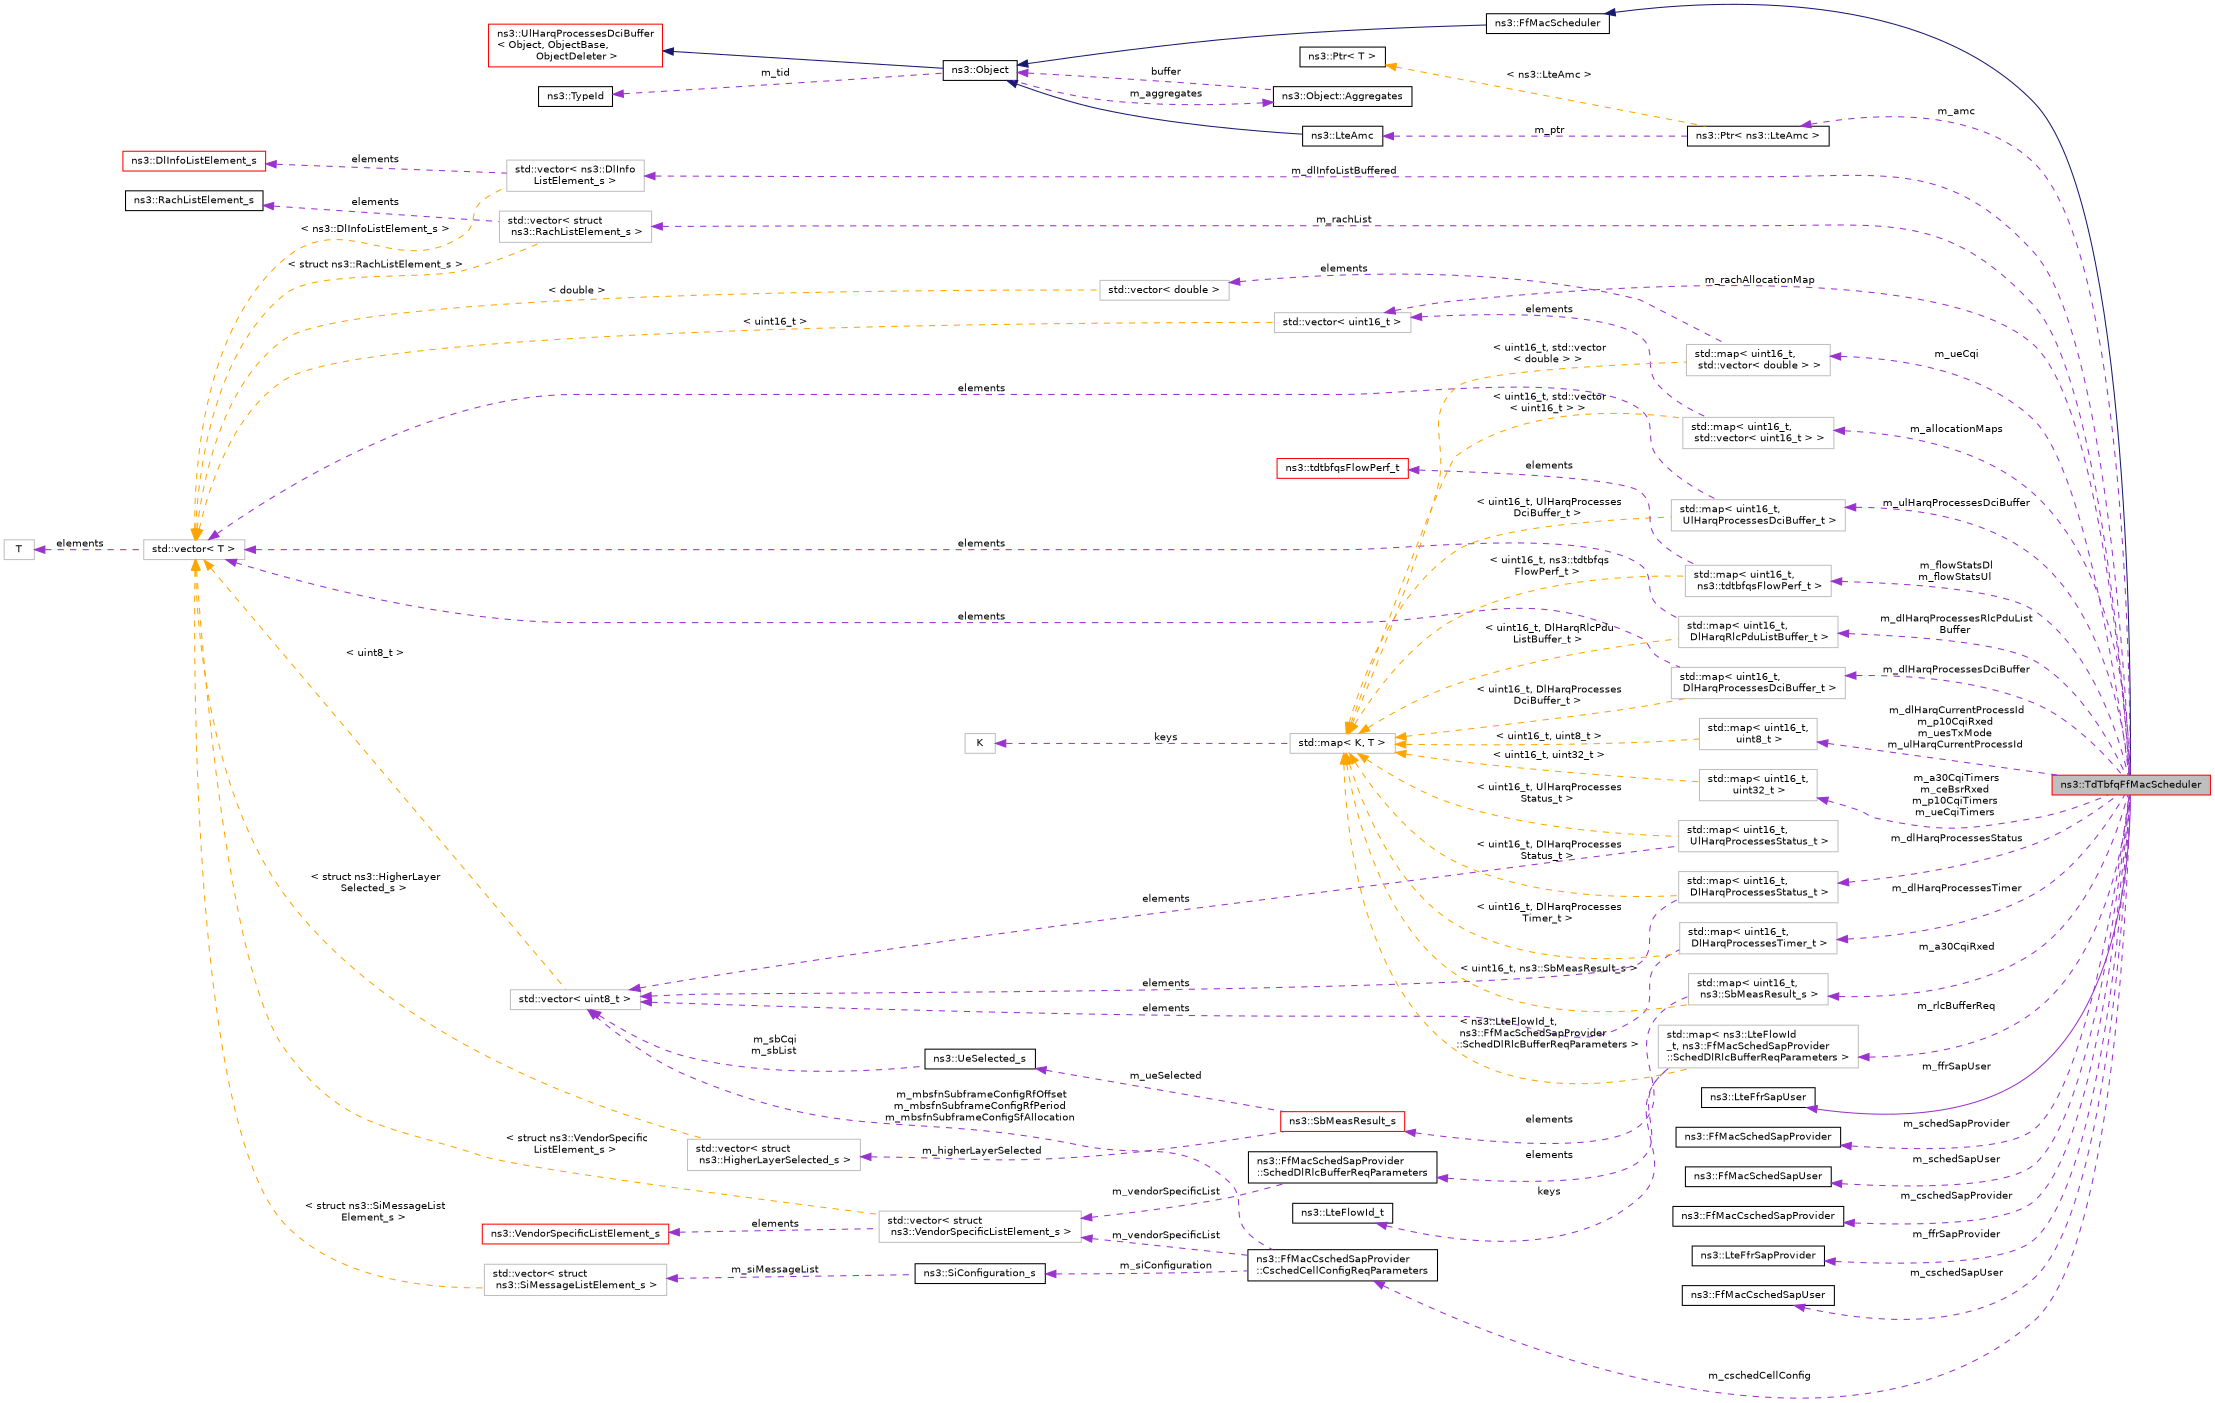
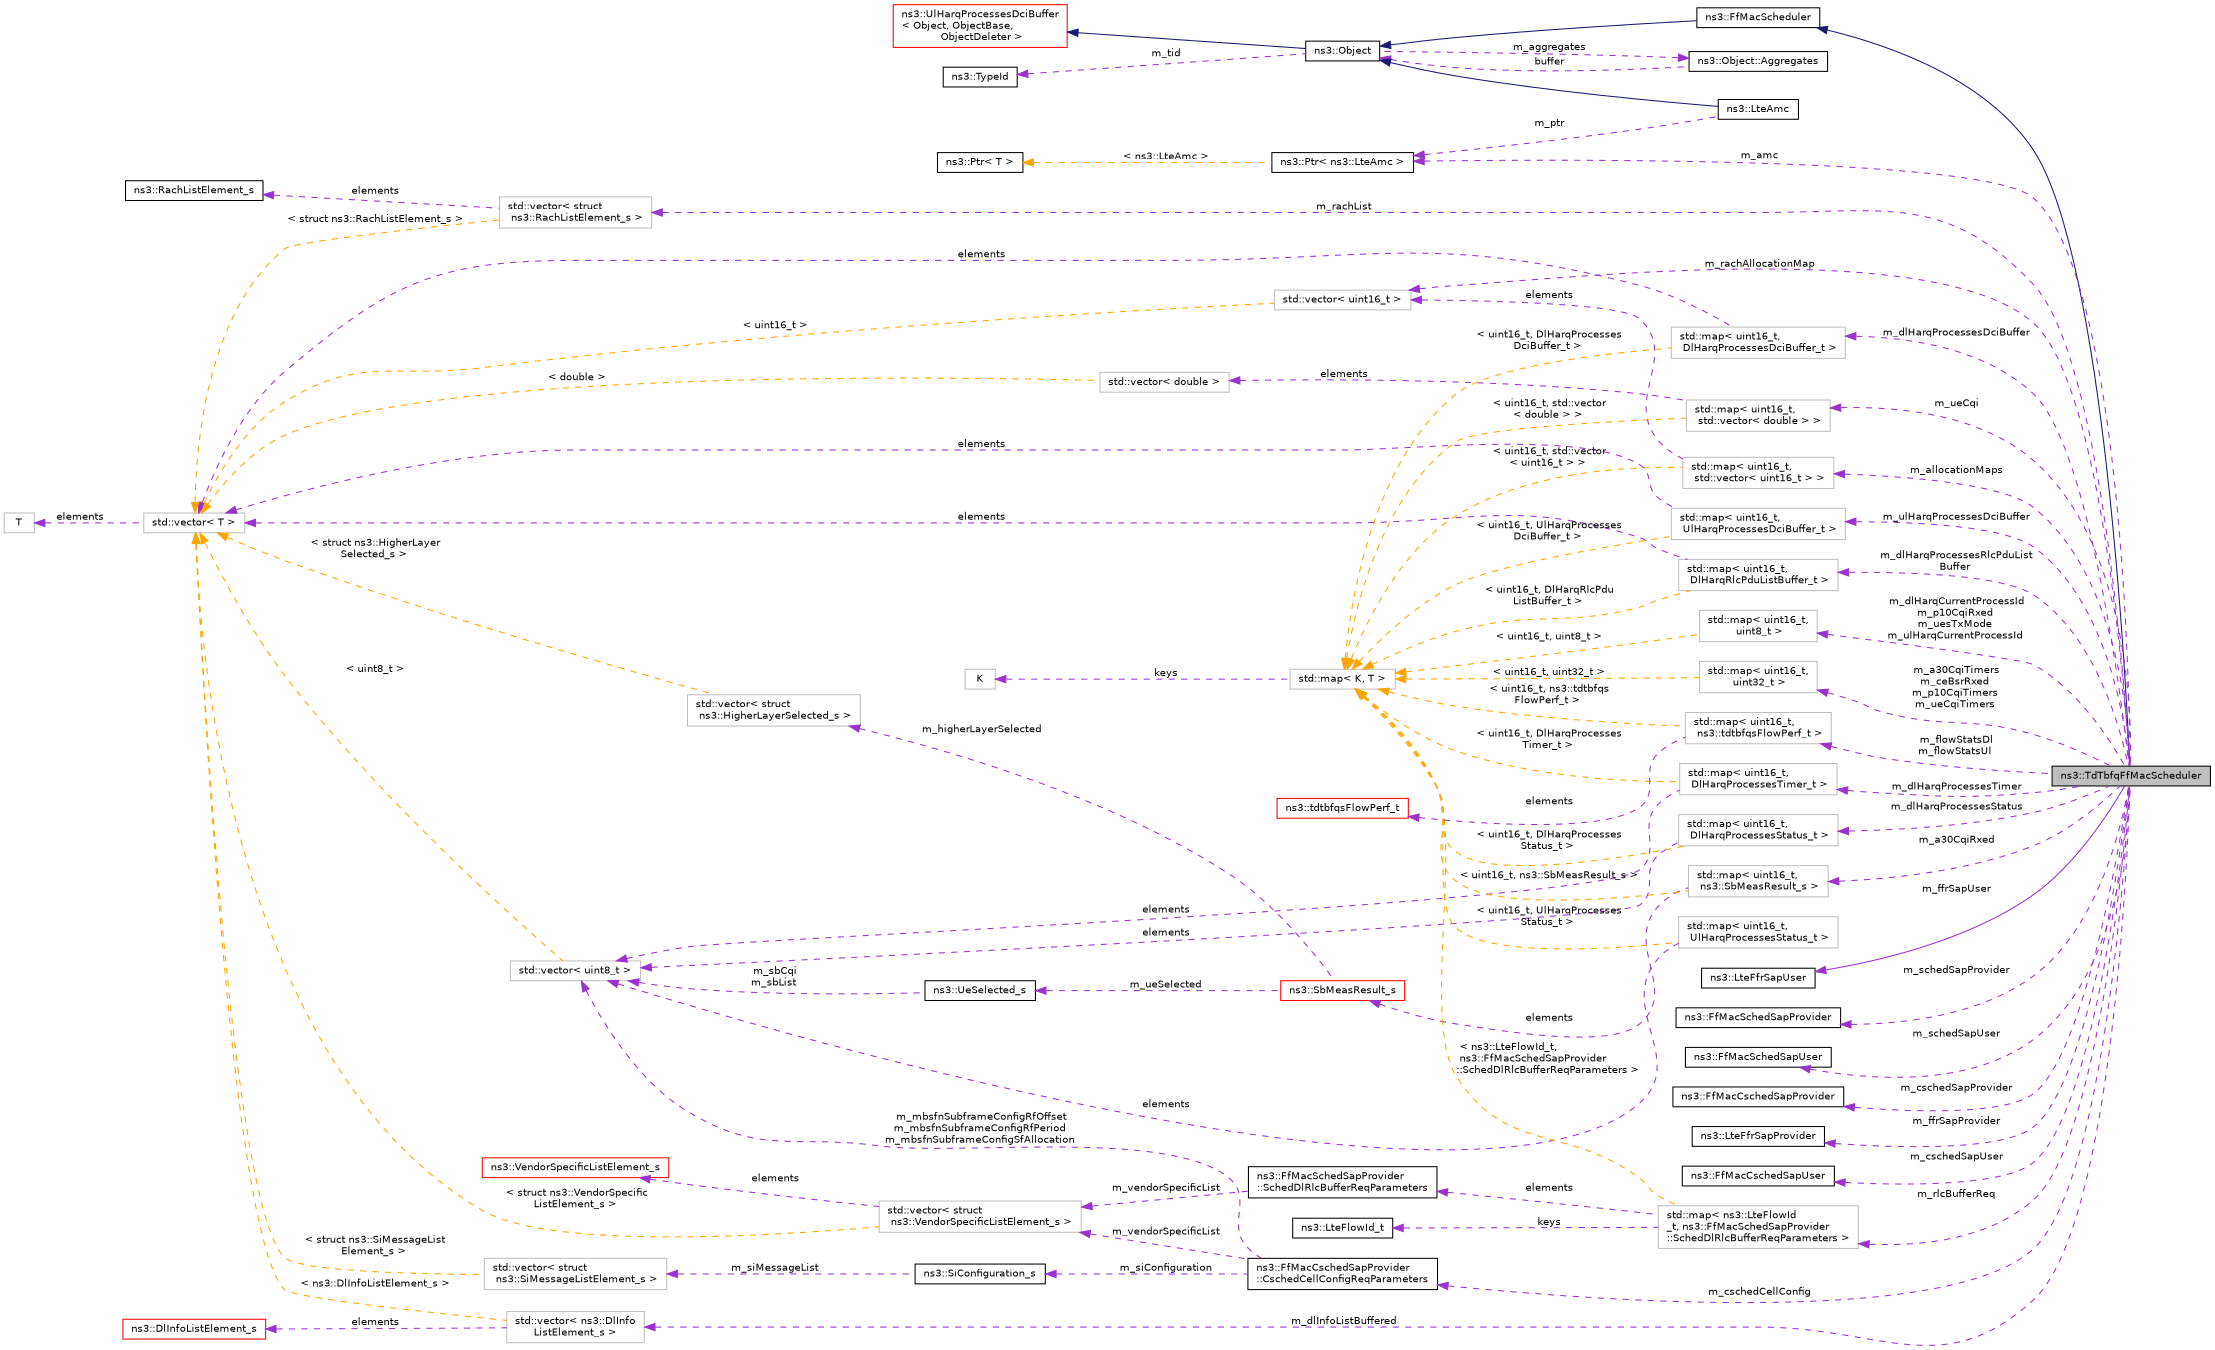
(1540, 136) -> (1572, 138)
(2131, 785) -> (2131, 776)
